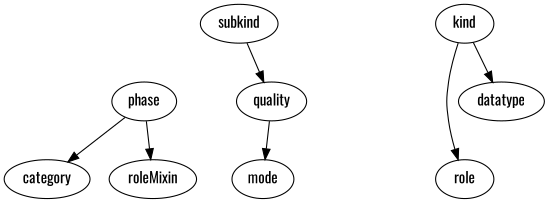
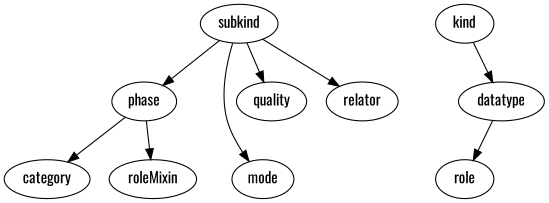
none -> (195, 60)
(447, 96) -> (485, 136)
none -> (362, 101)
(268, 135) -> (224, 99)
